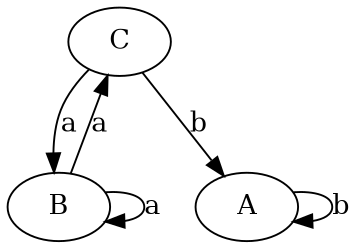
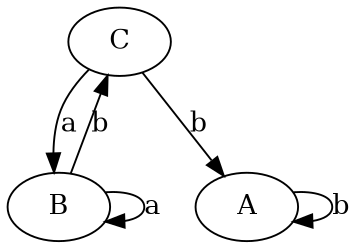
(100, 124) -> (101, 124)
